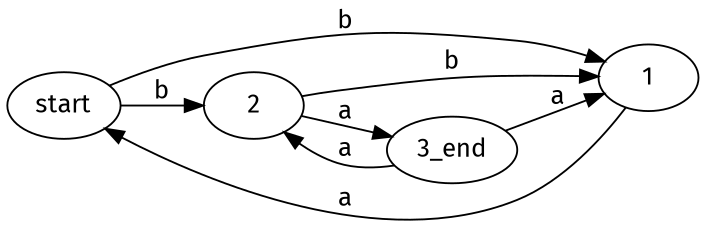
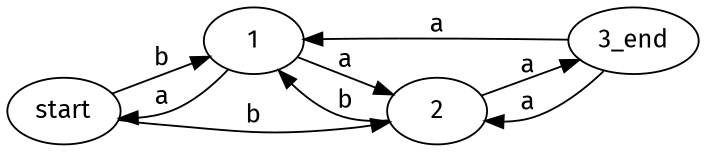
none -> (337, 73)
